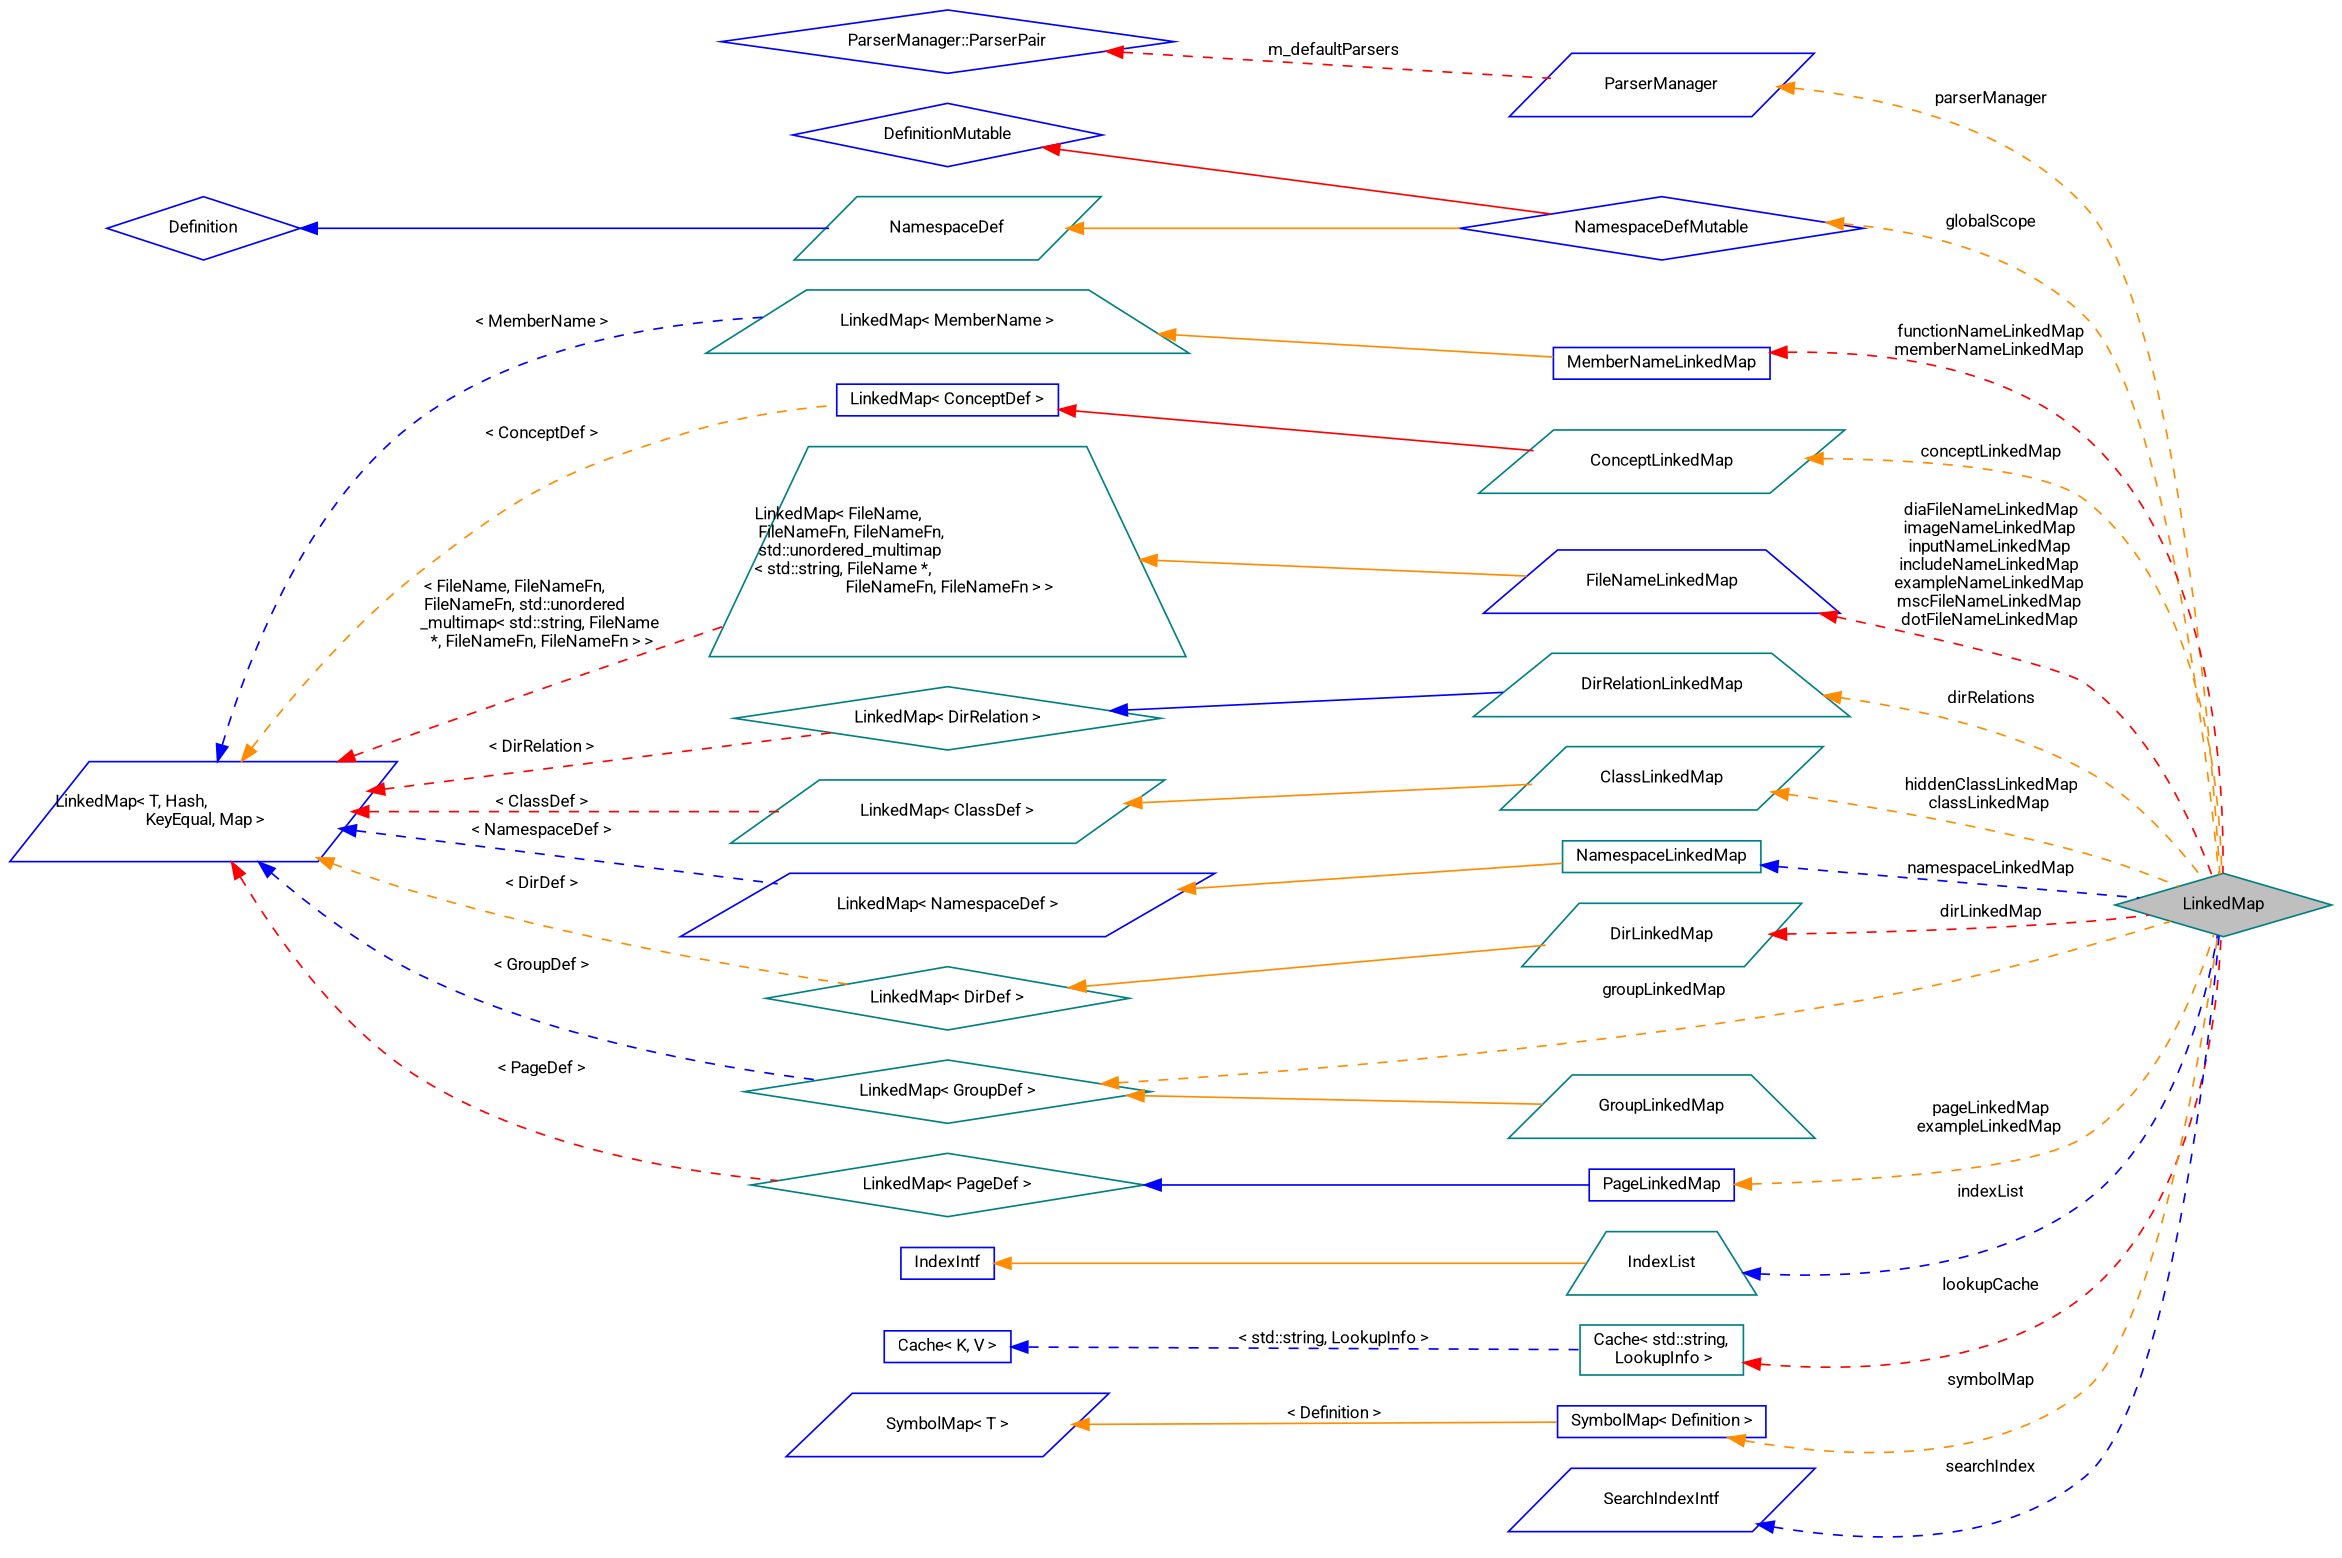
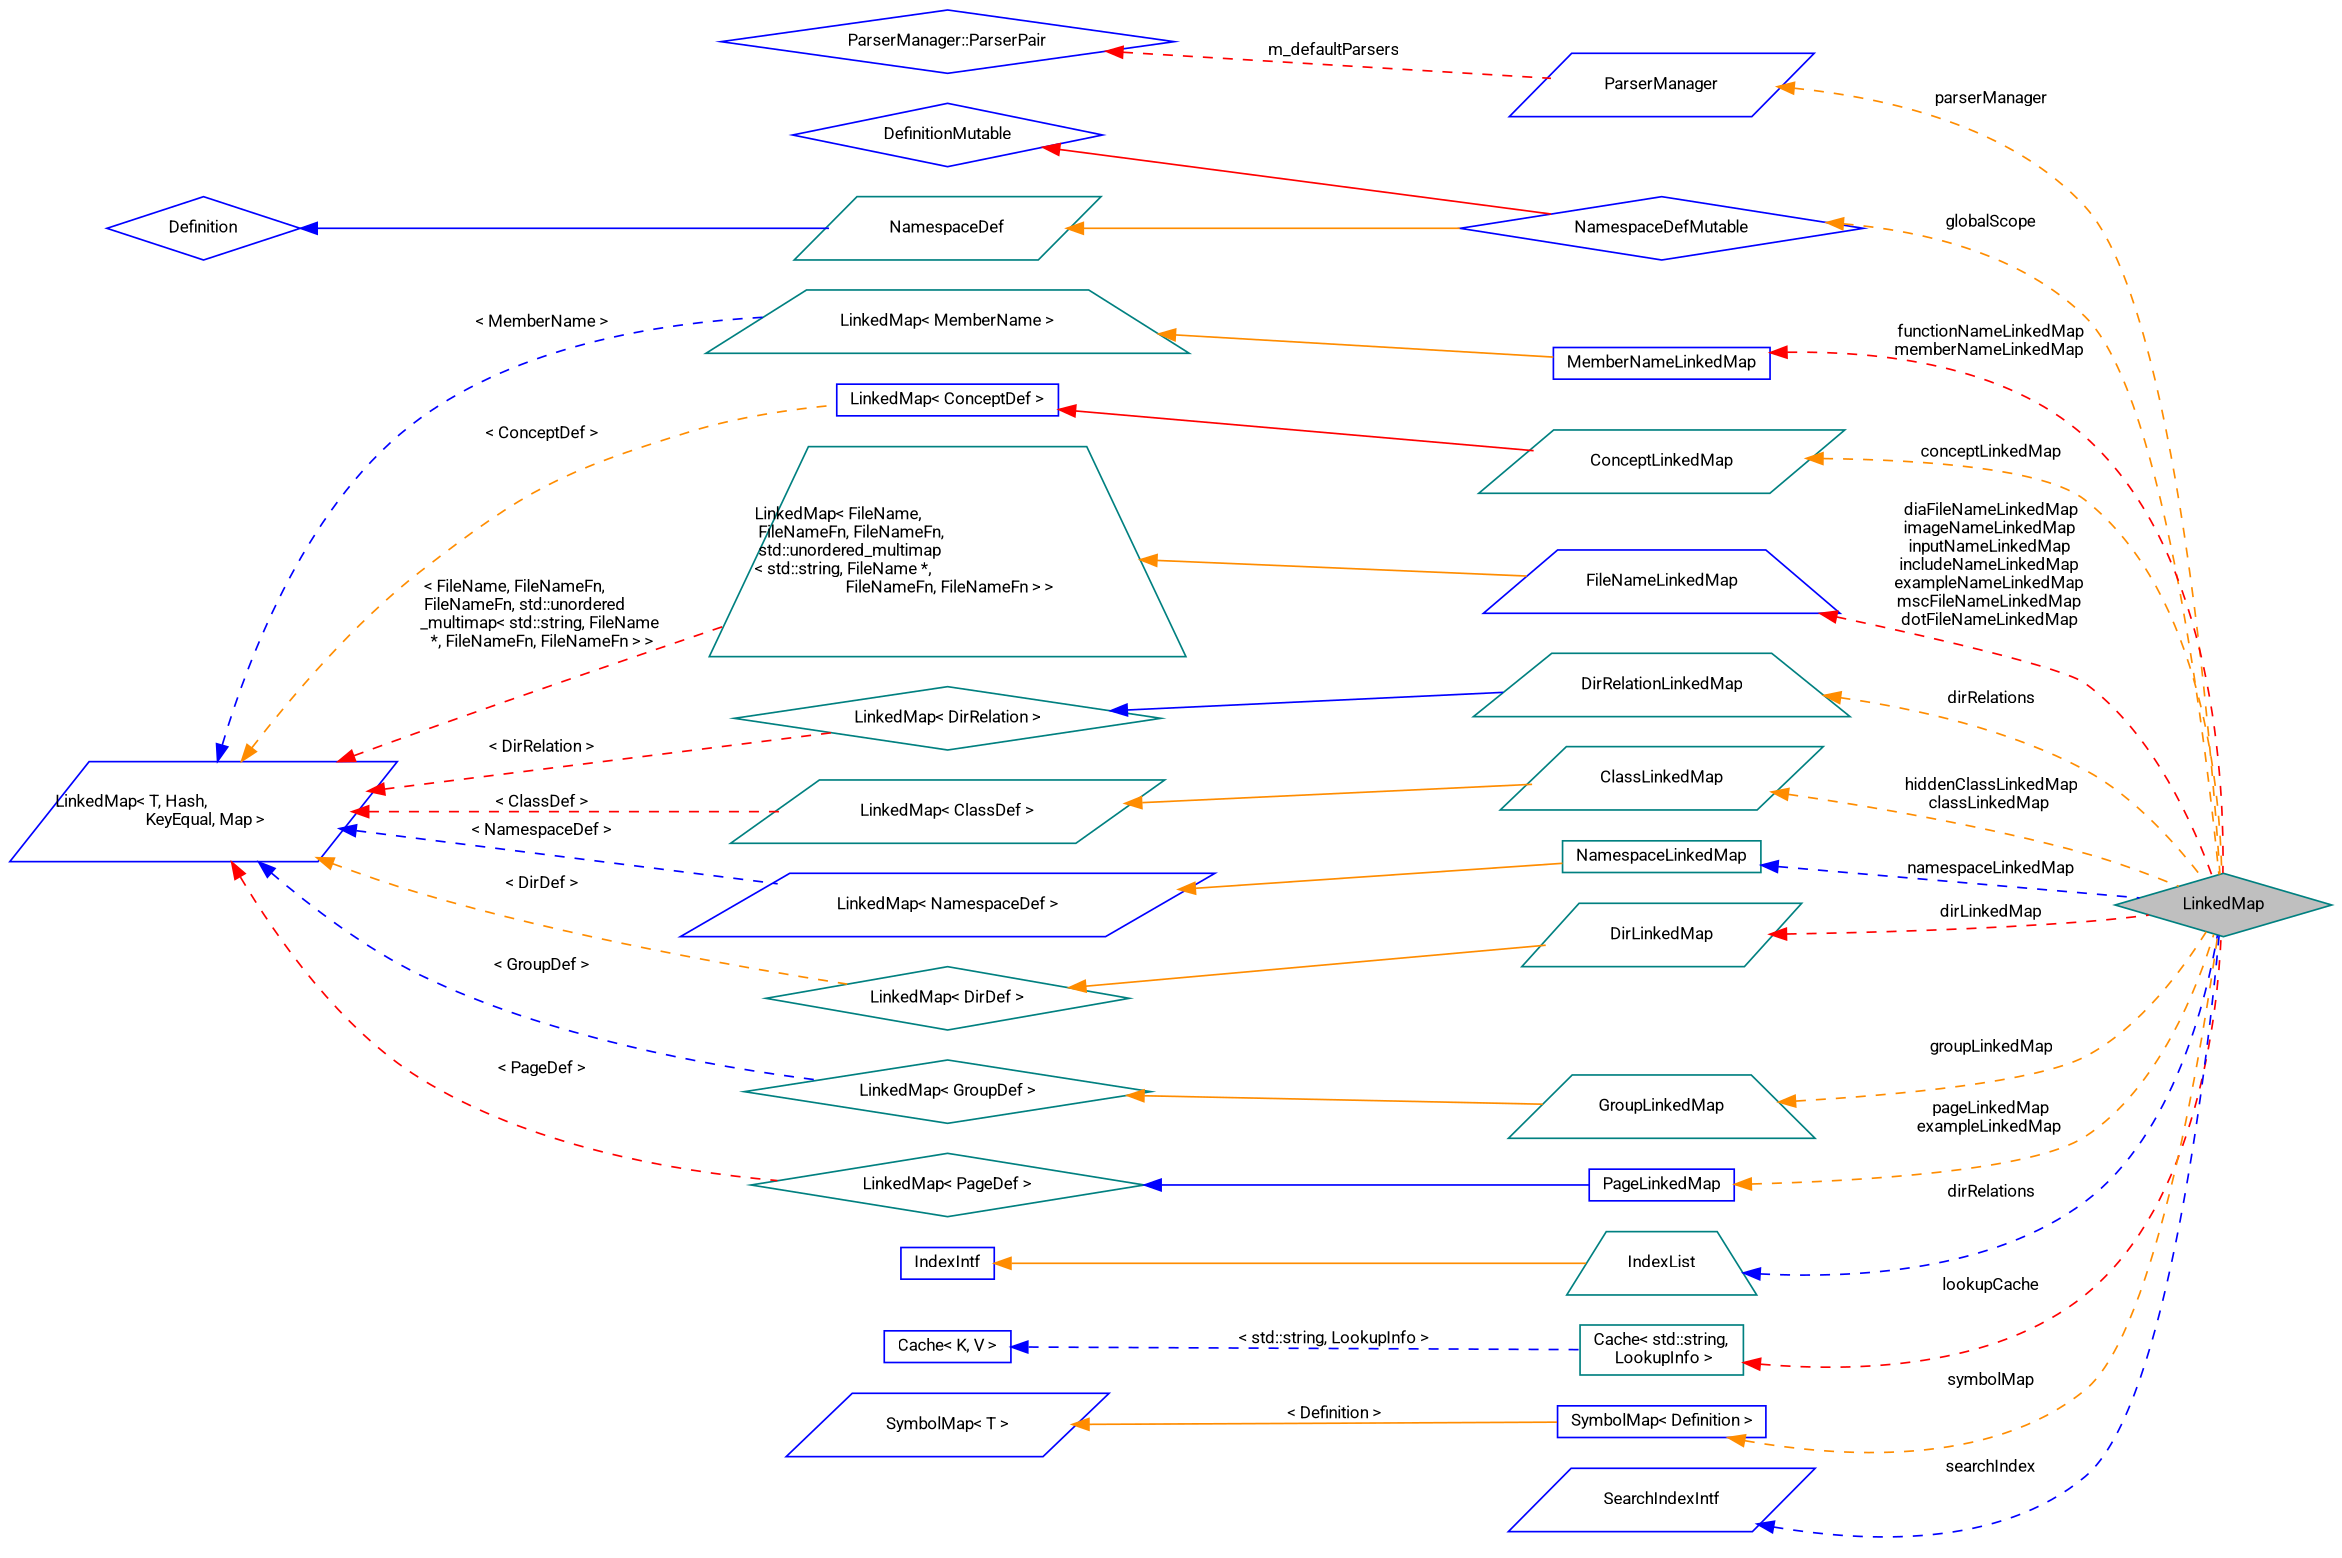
(1650, 1033) -> (2029, 1074)
(1989, 1192) -> (1989, 1192)
